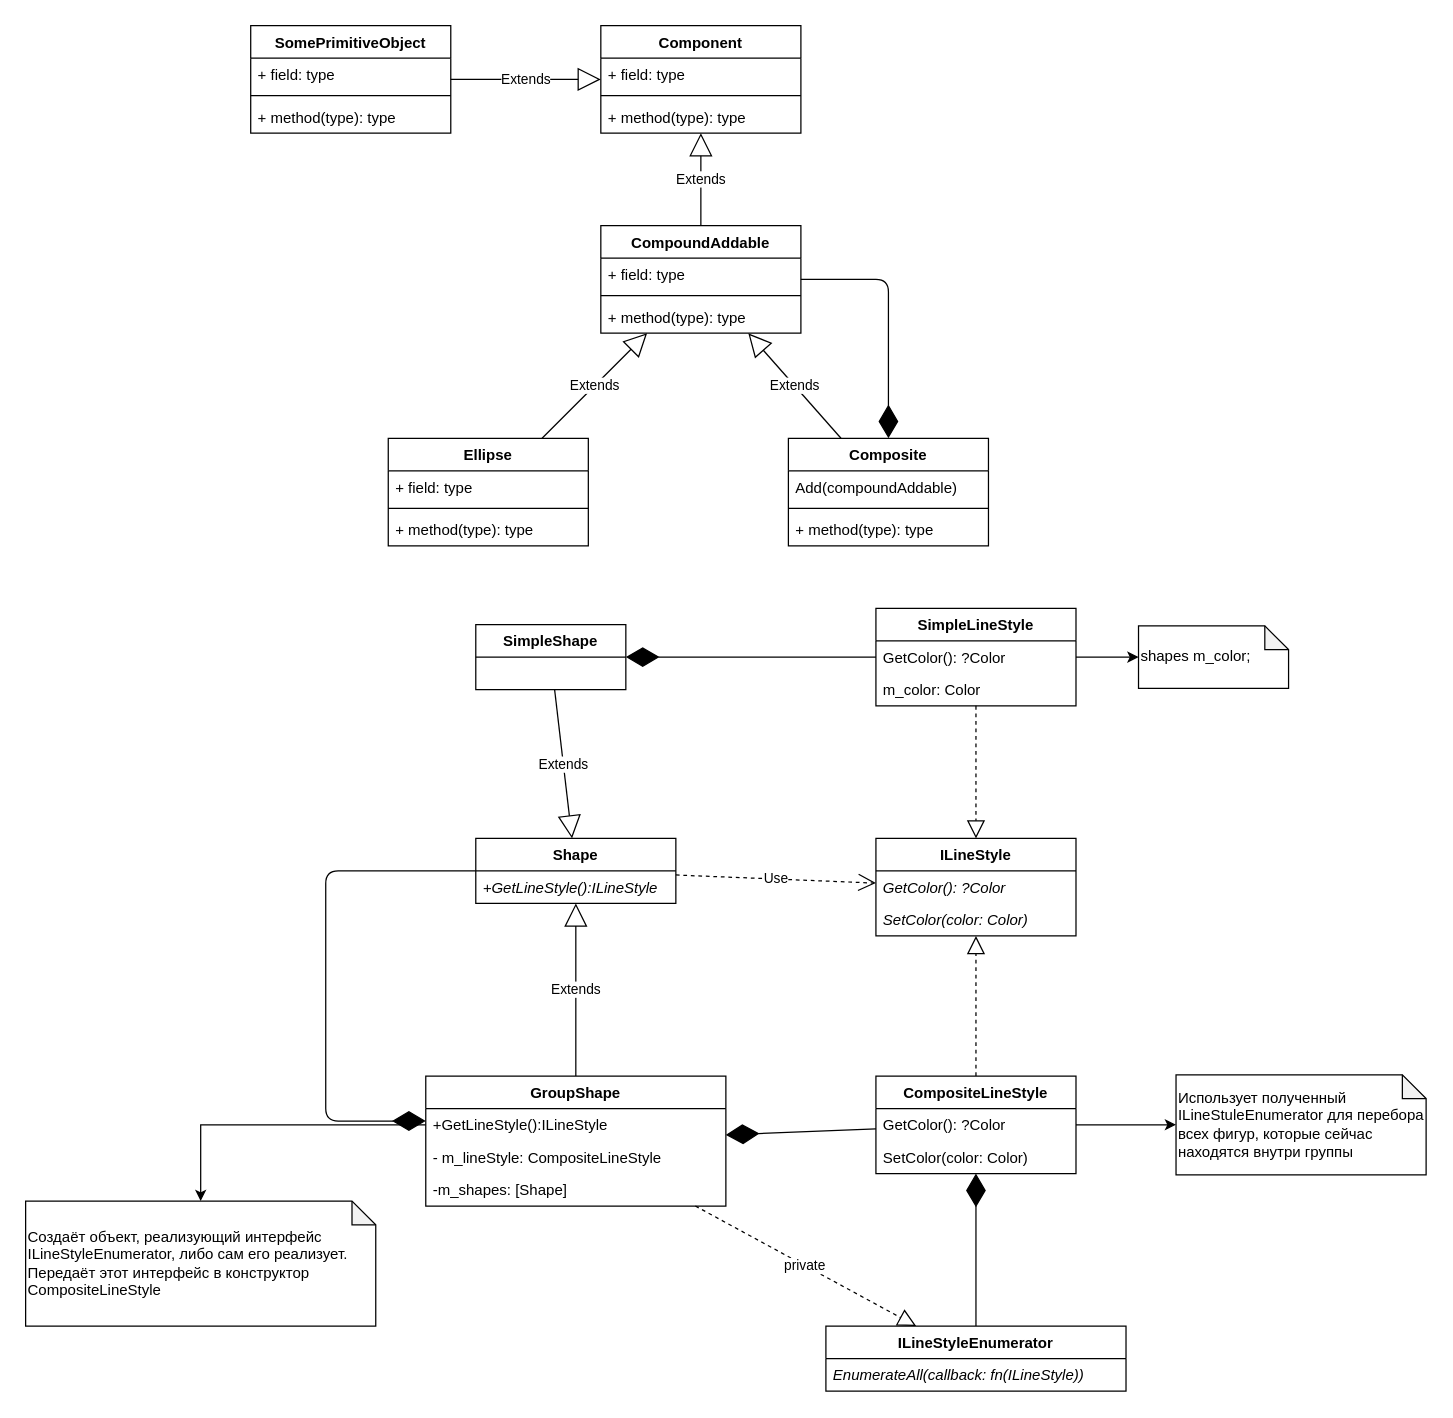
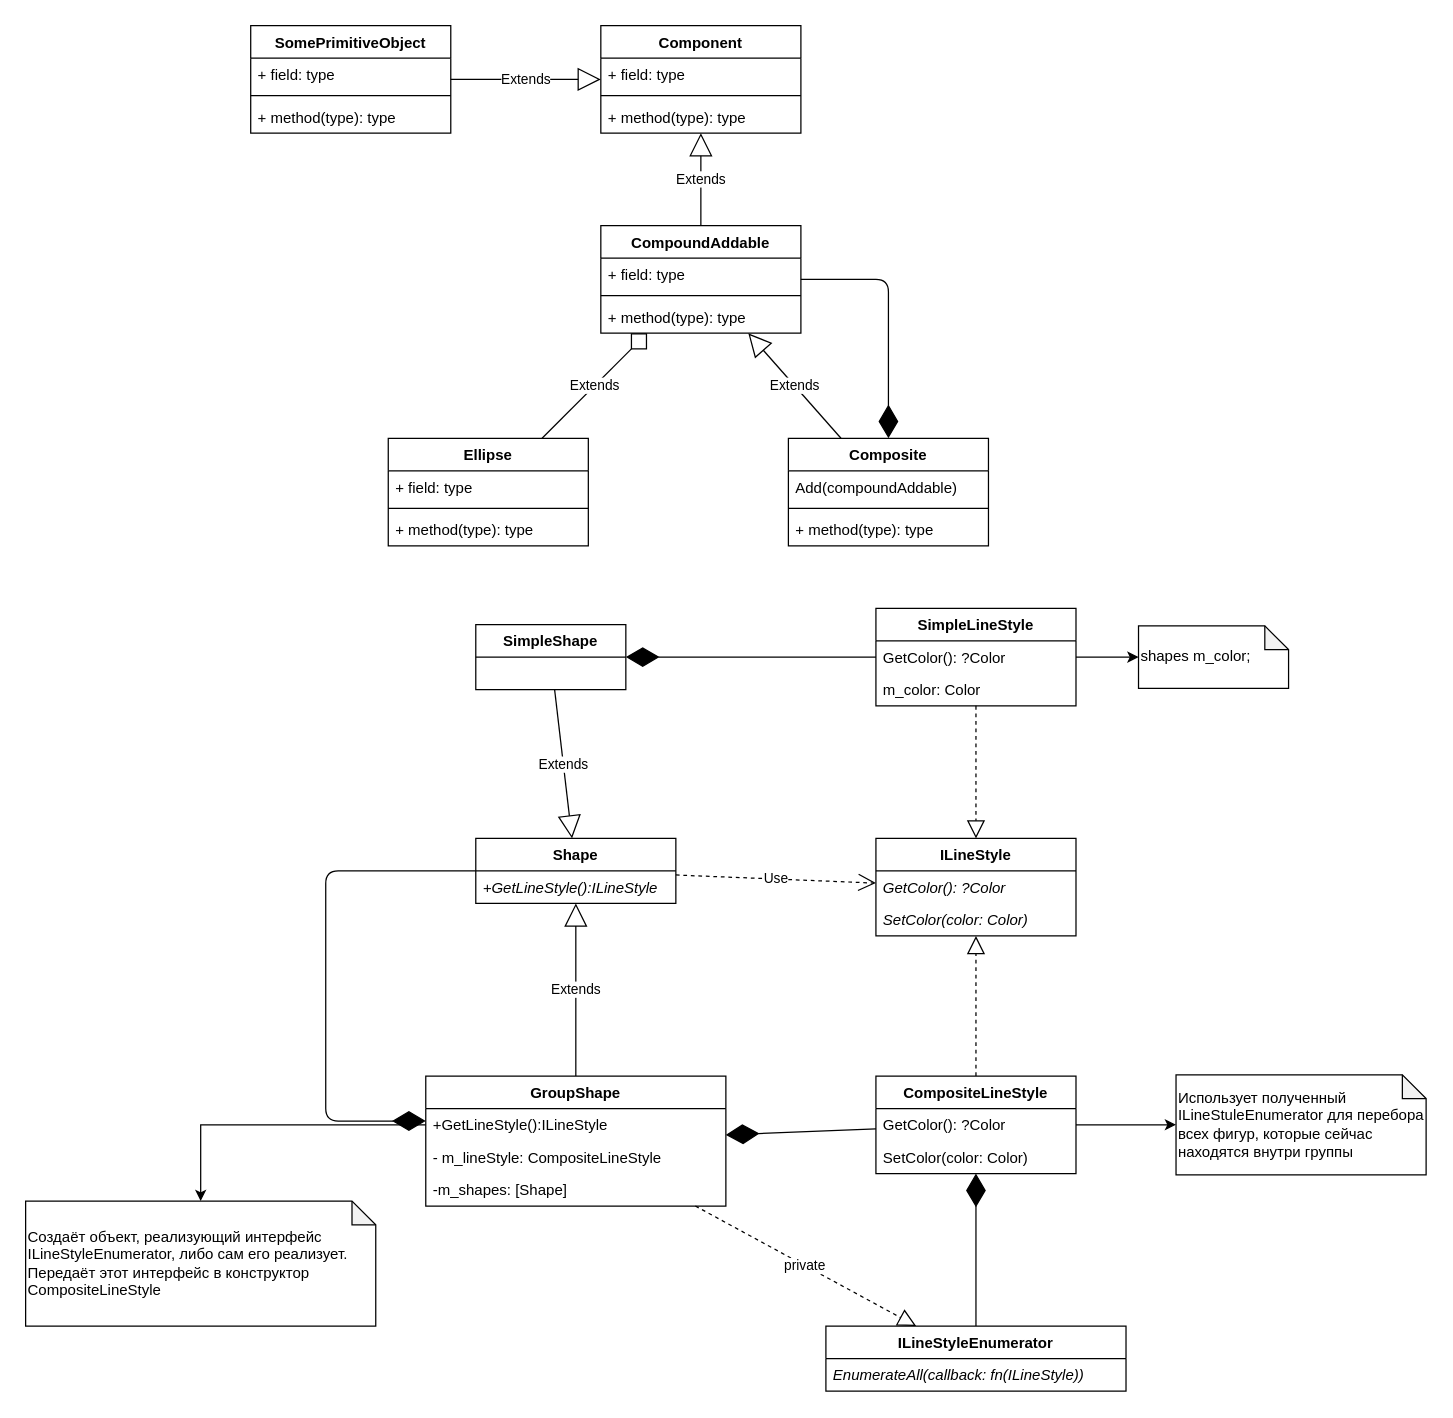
(629, 351) -> (630, 350)
